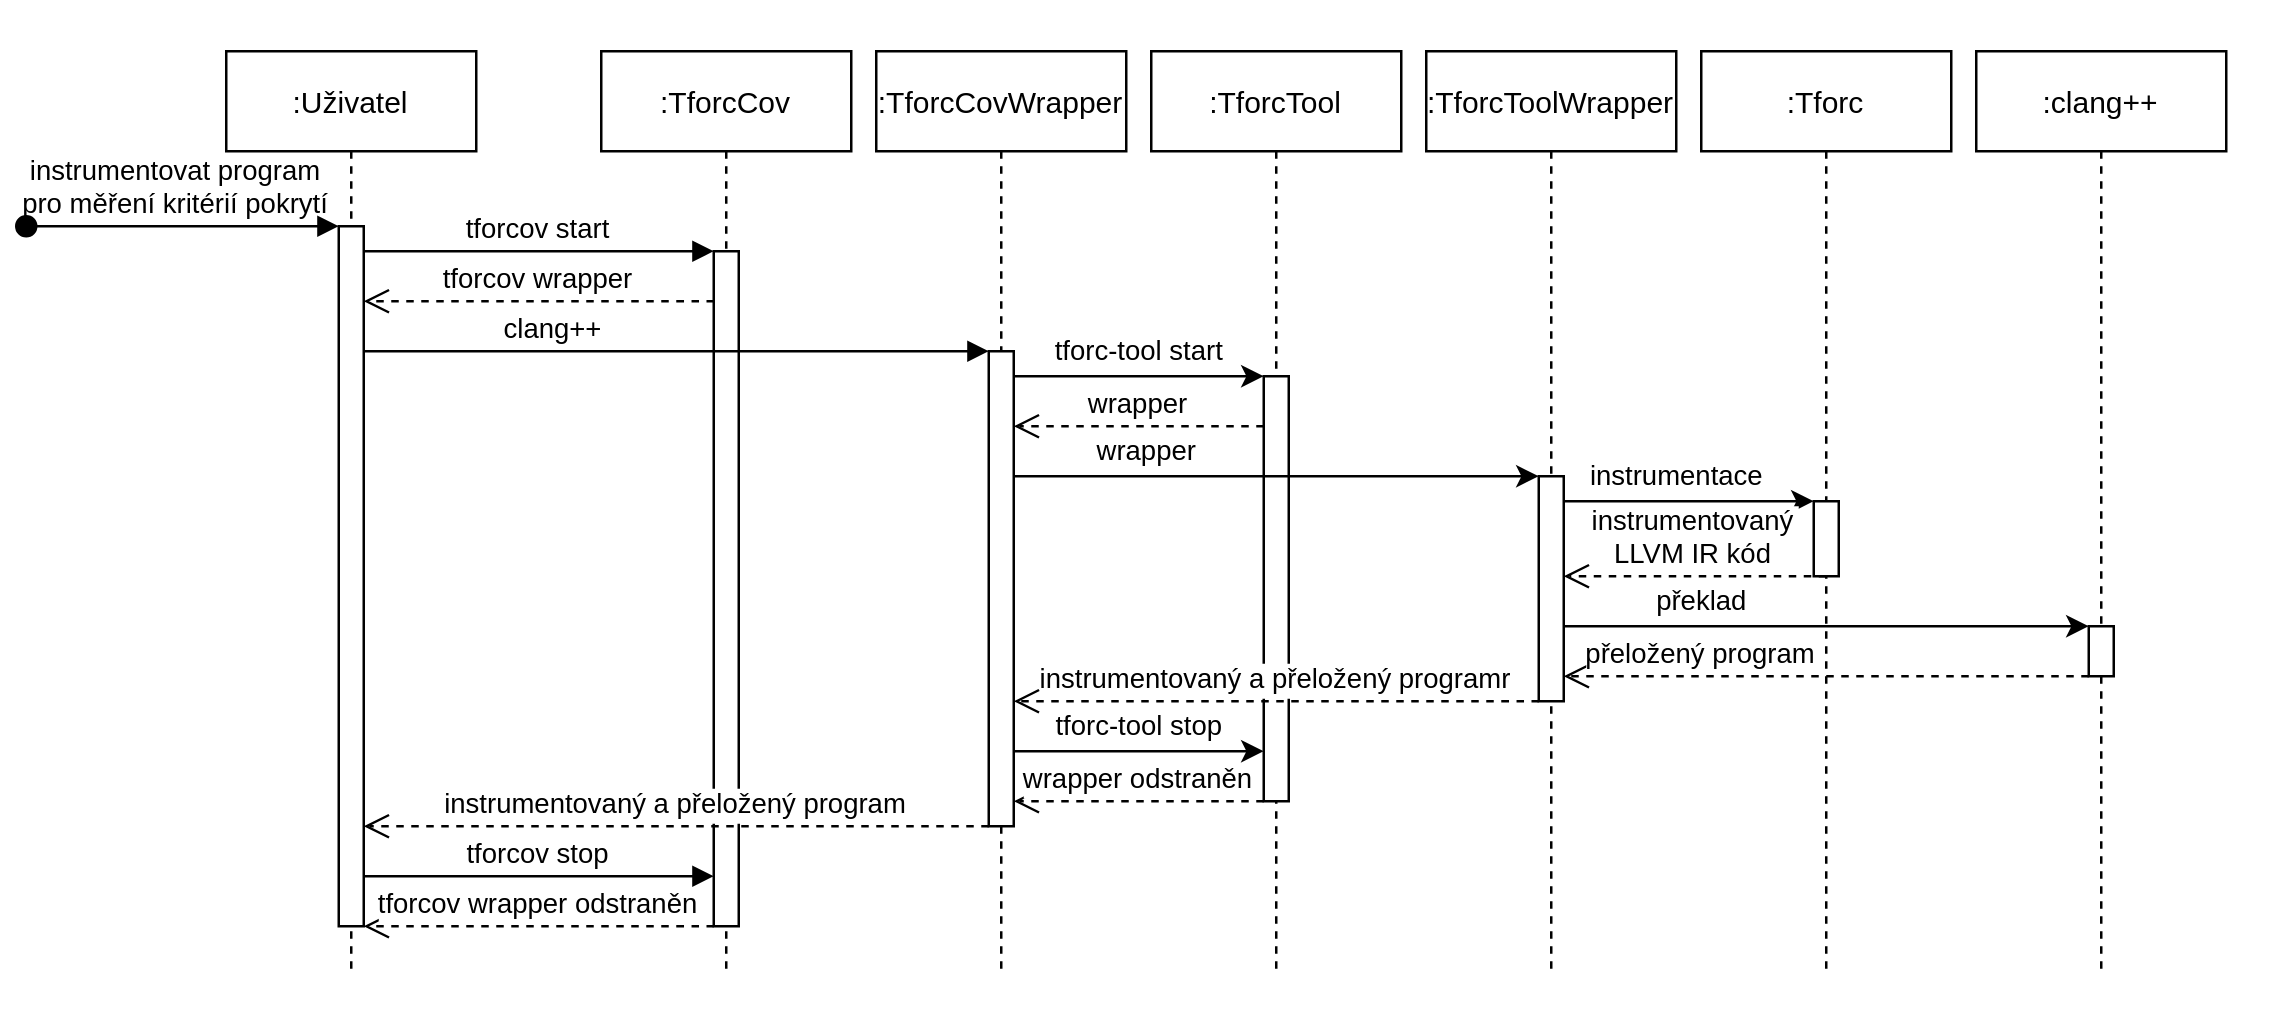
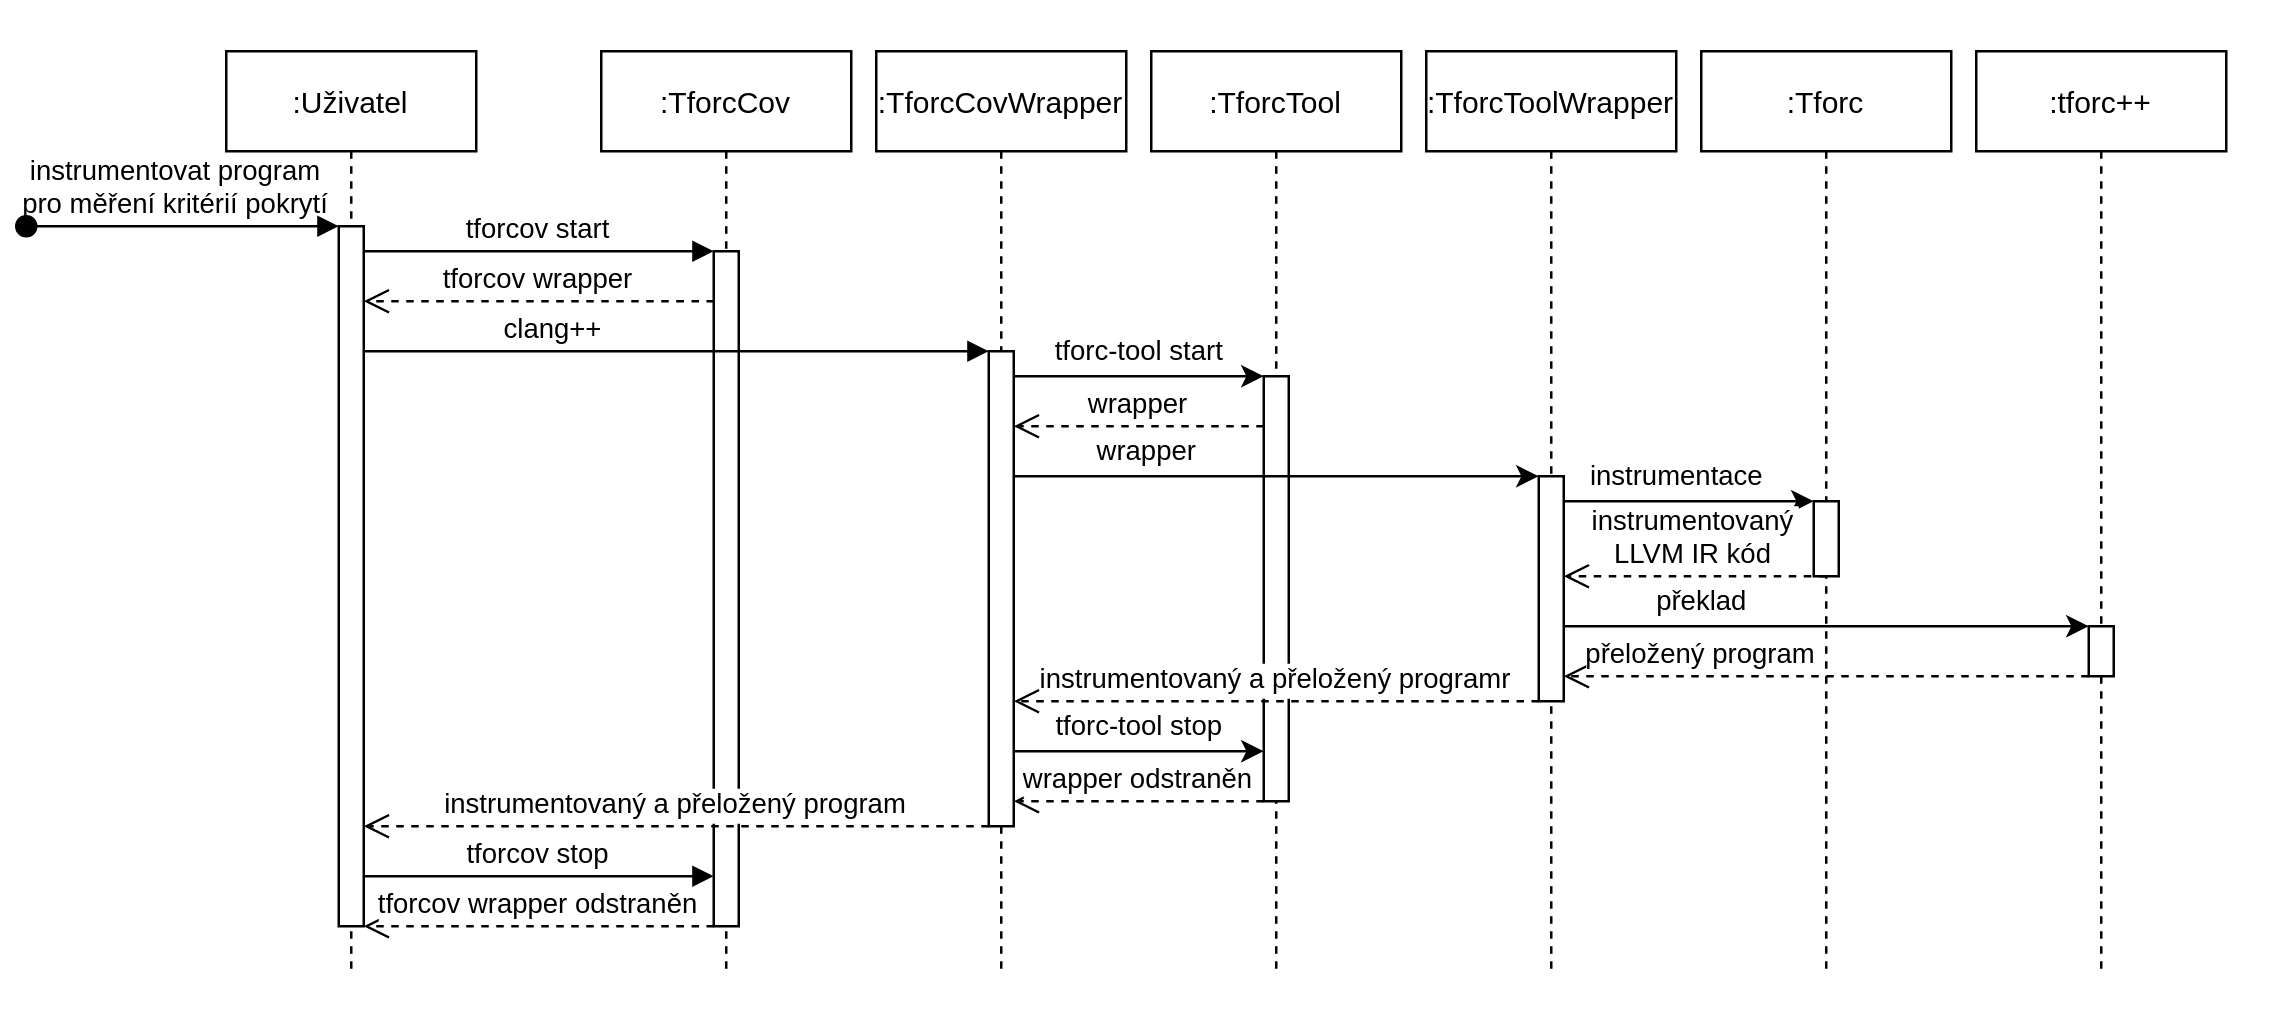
(2100, 103) -> (2100, 103)
